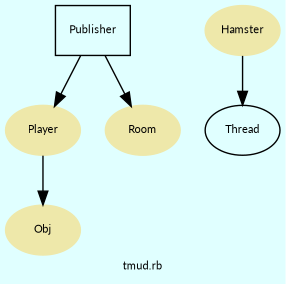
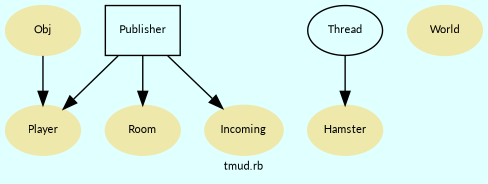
none -> (445, 30)
(243, 74) -> (345, 74)
none -> (244, 130)
(43, 173) -> (43, 74)
